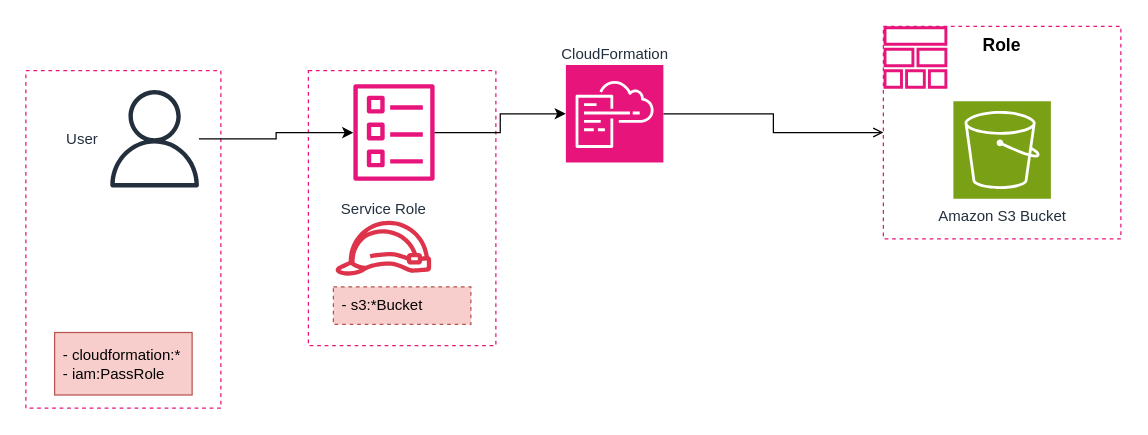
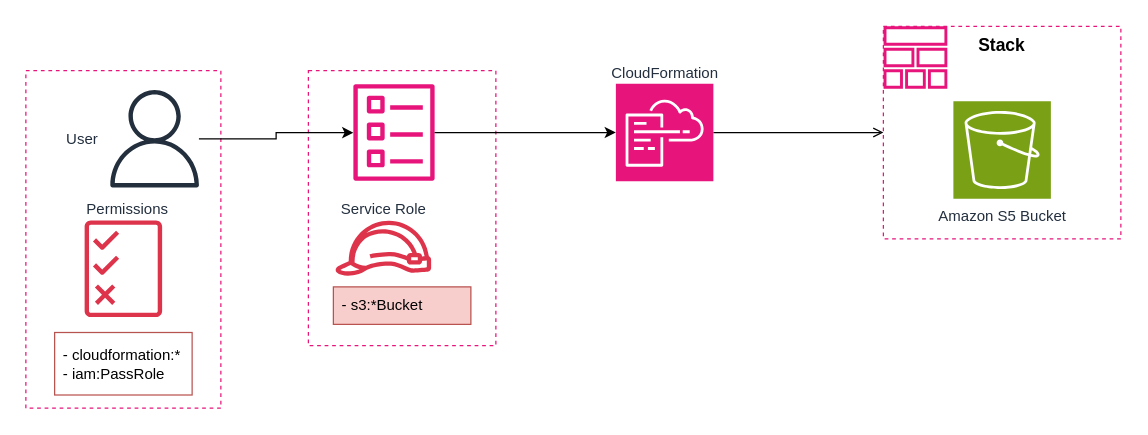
(1002, 46) -> (1002, 46)
(614, 114) -> (664, 133)
(1003, 217) -> (1003, 217)
none -> (123, 269)
(402, 306) -> (402, 306)
(123, 364) -> (123, 364)
